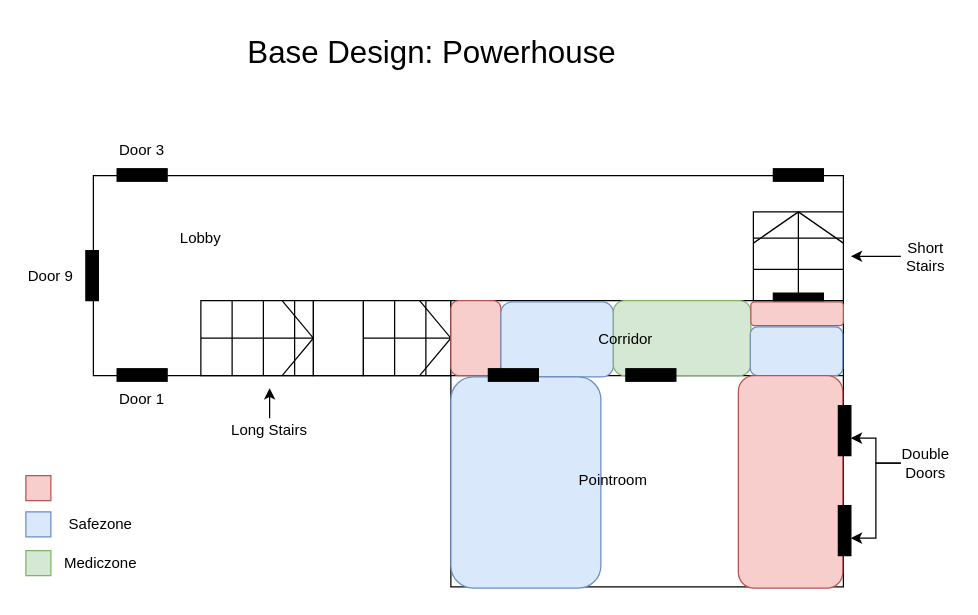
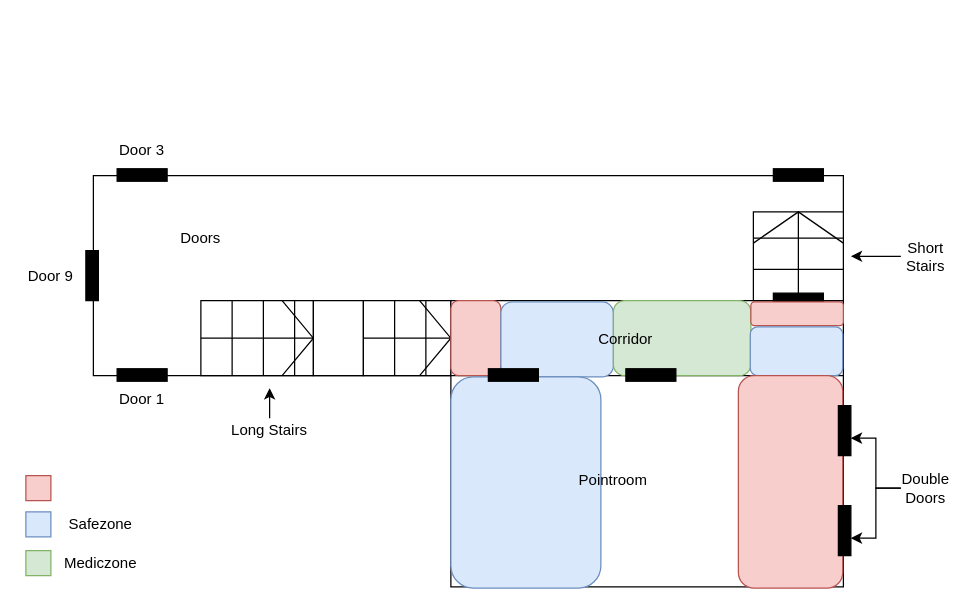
(432, 51) -> none
(201, 238) -> (201, 238)
(926, 463) -> (926, 488)
